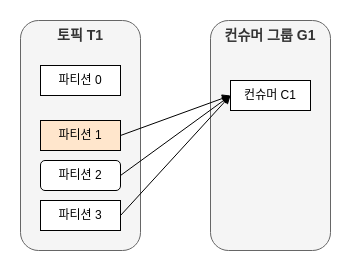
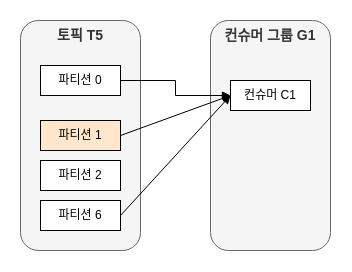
(81, 36) -> (81, 36)
none -> (176, 84)
(171, 139) -> none
(81, 176) -> (81, 176)
(81, 216) -> (81, 216)
